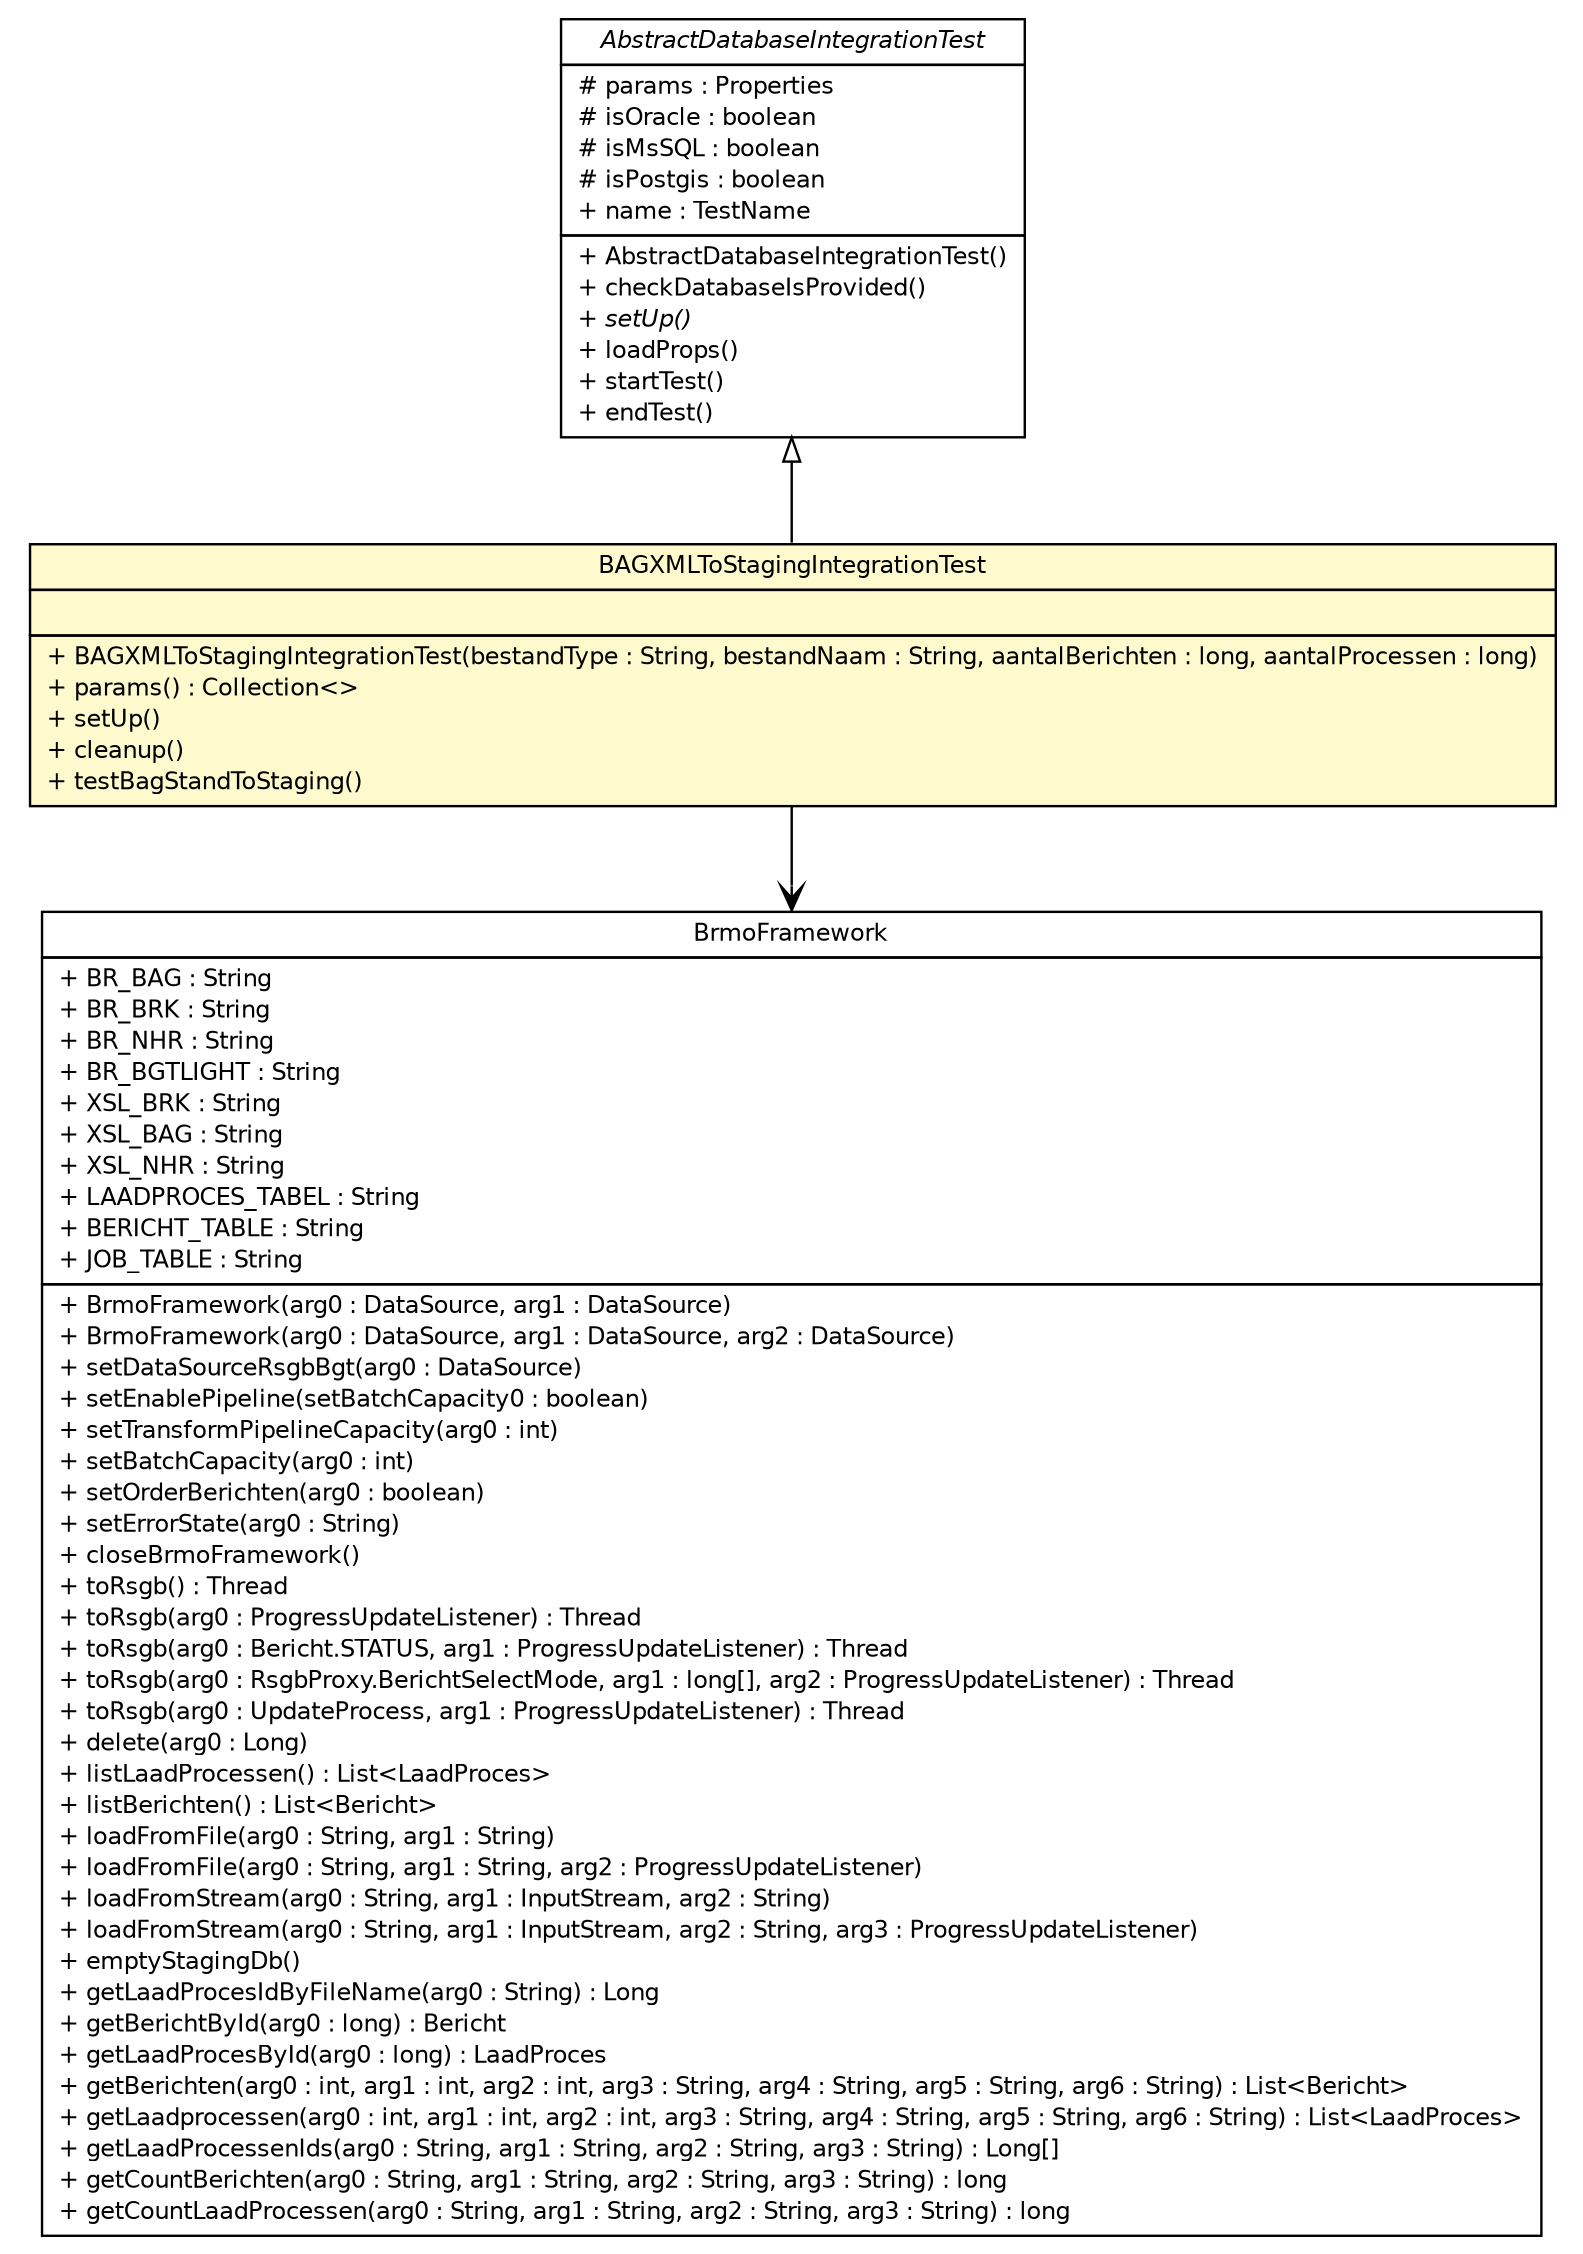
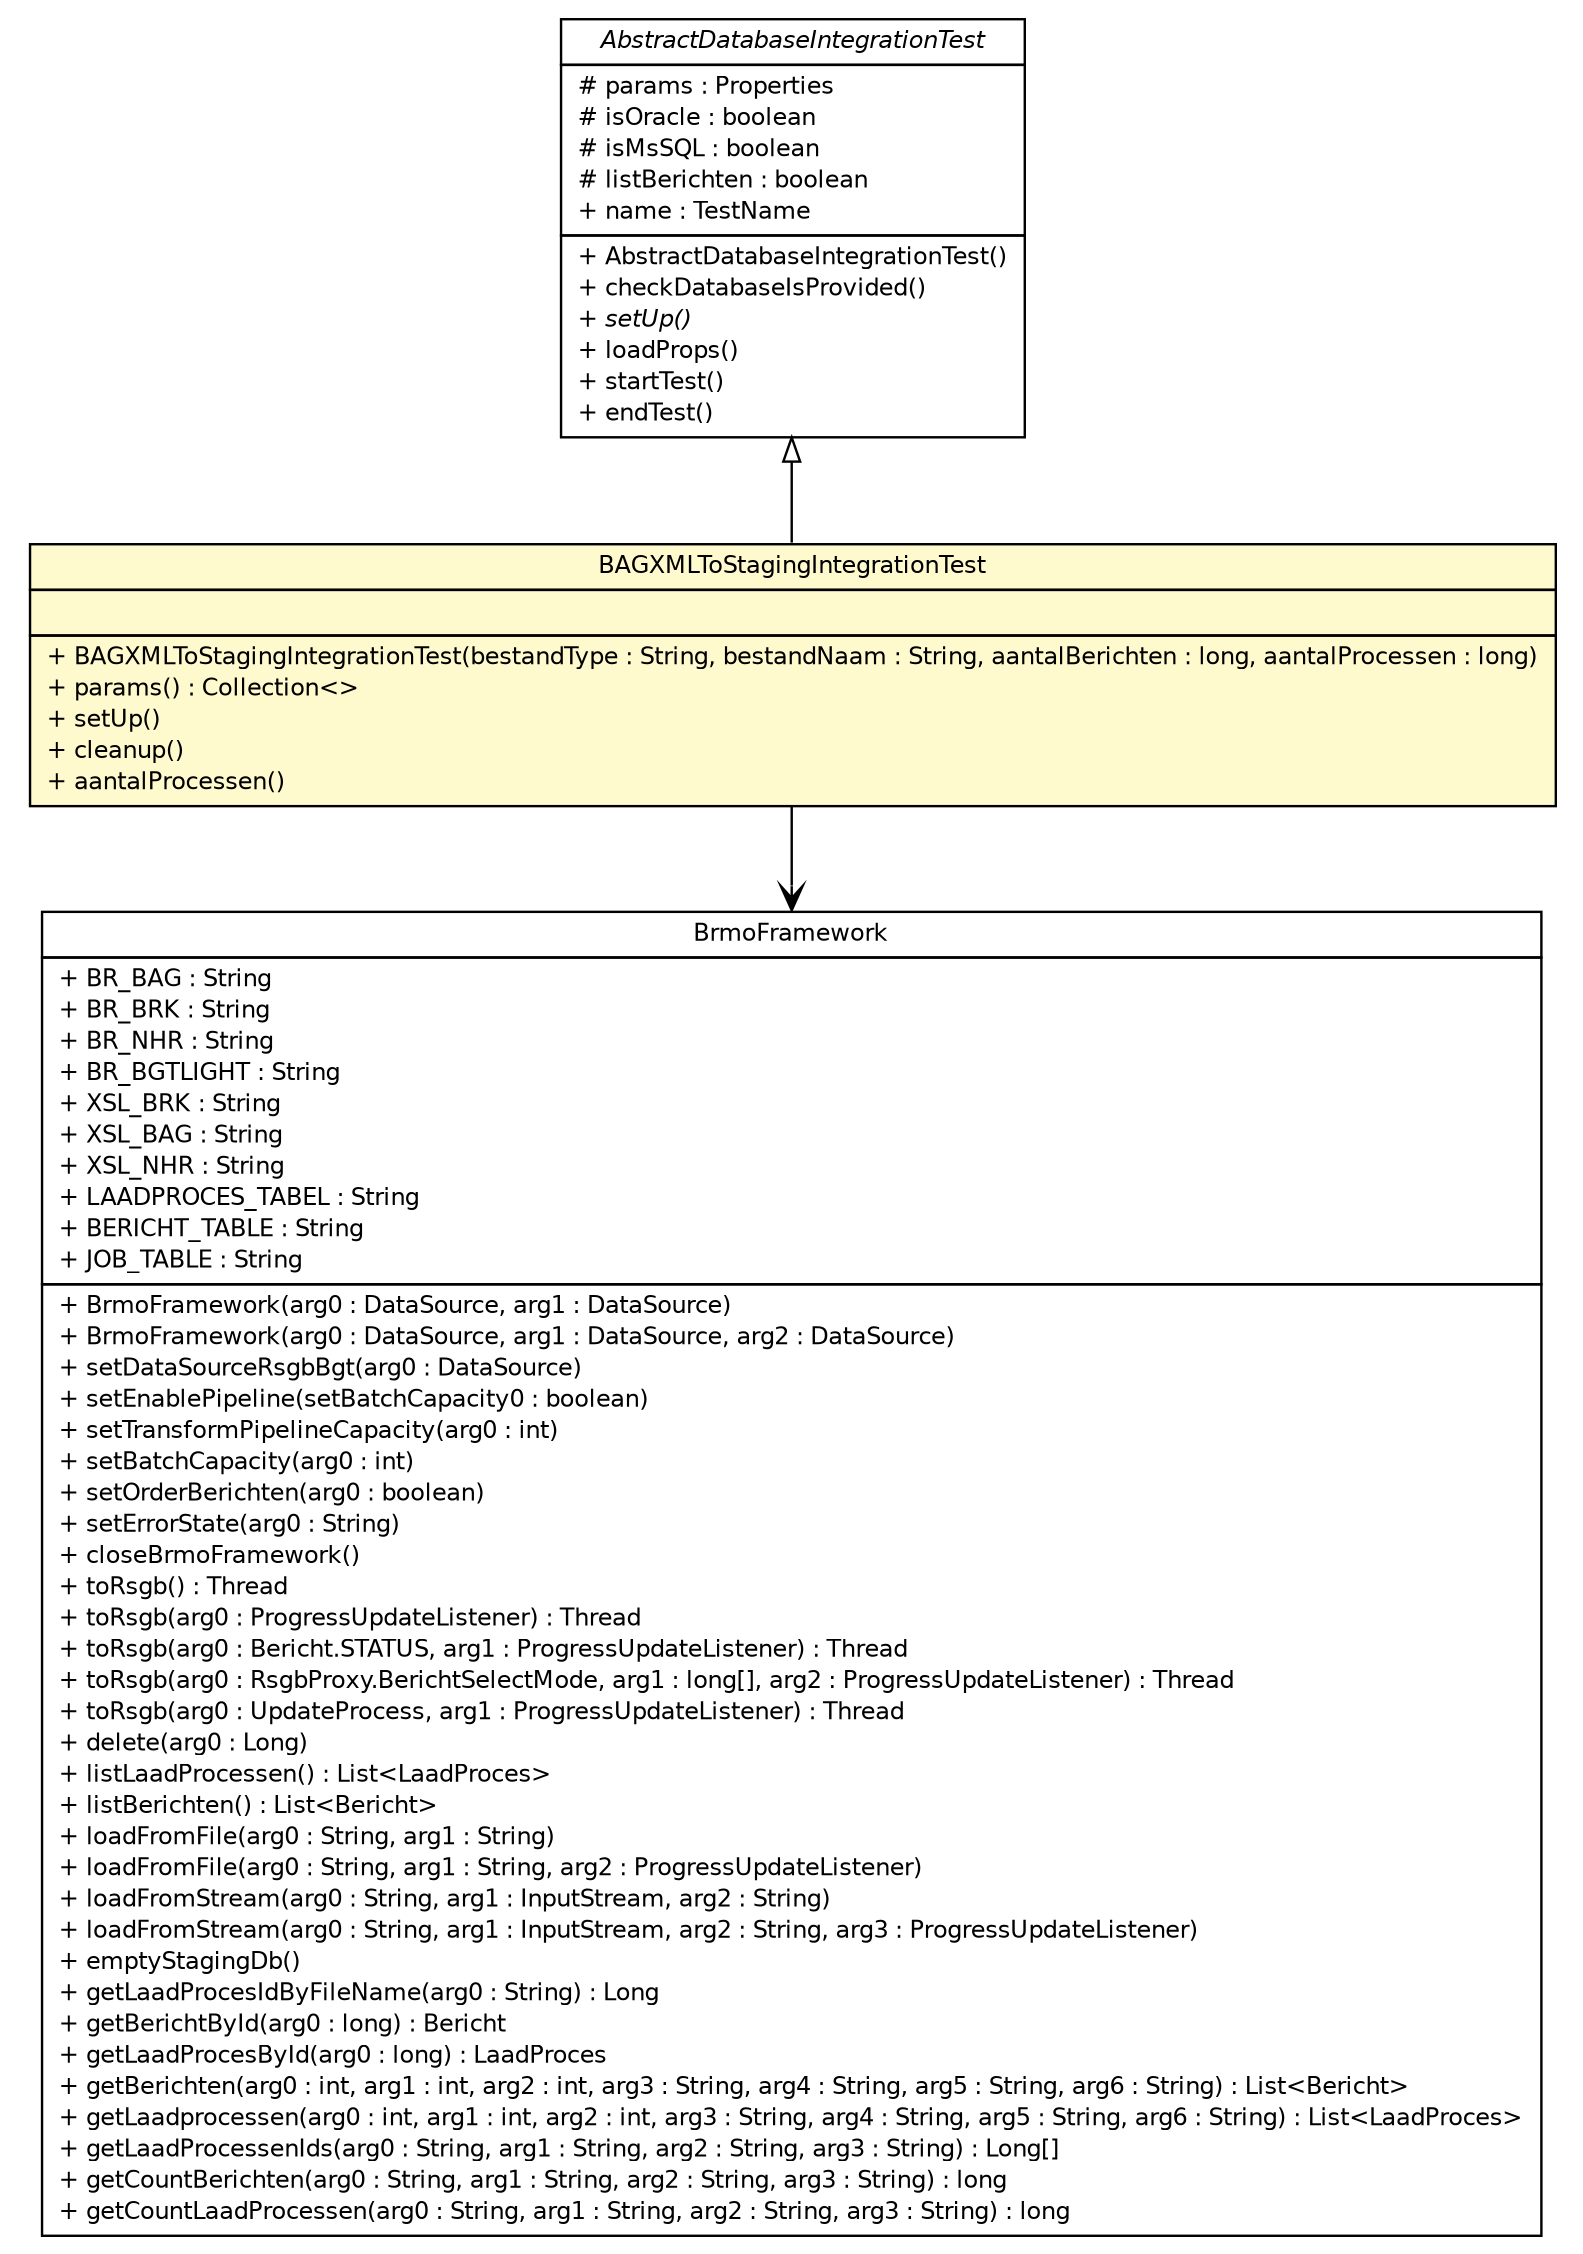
(702, 180) -> (723, 180)
(205, 782) -> (167, 782)
